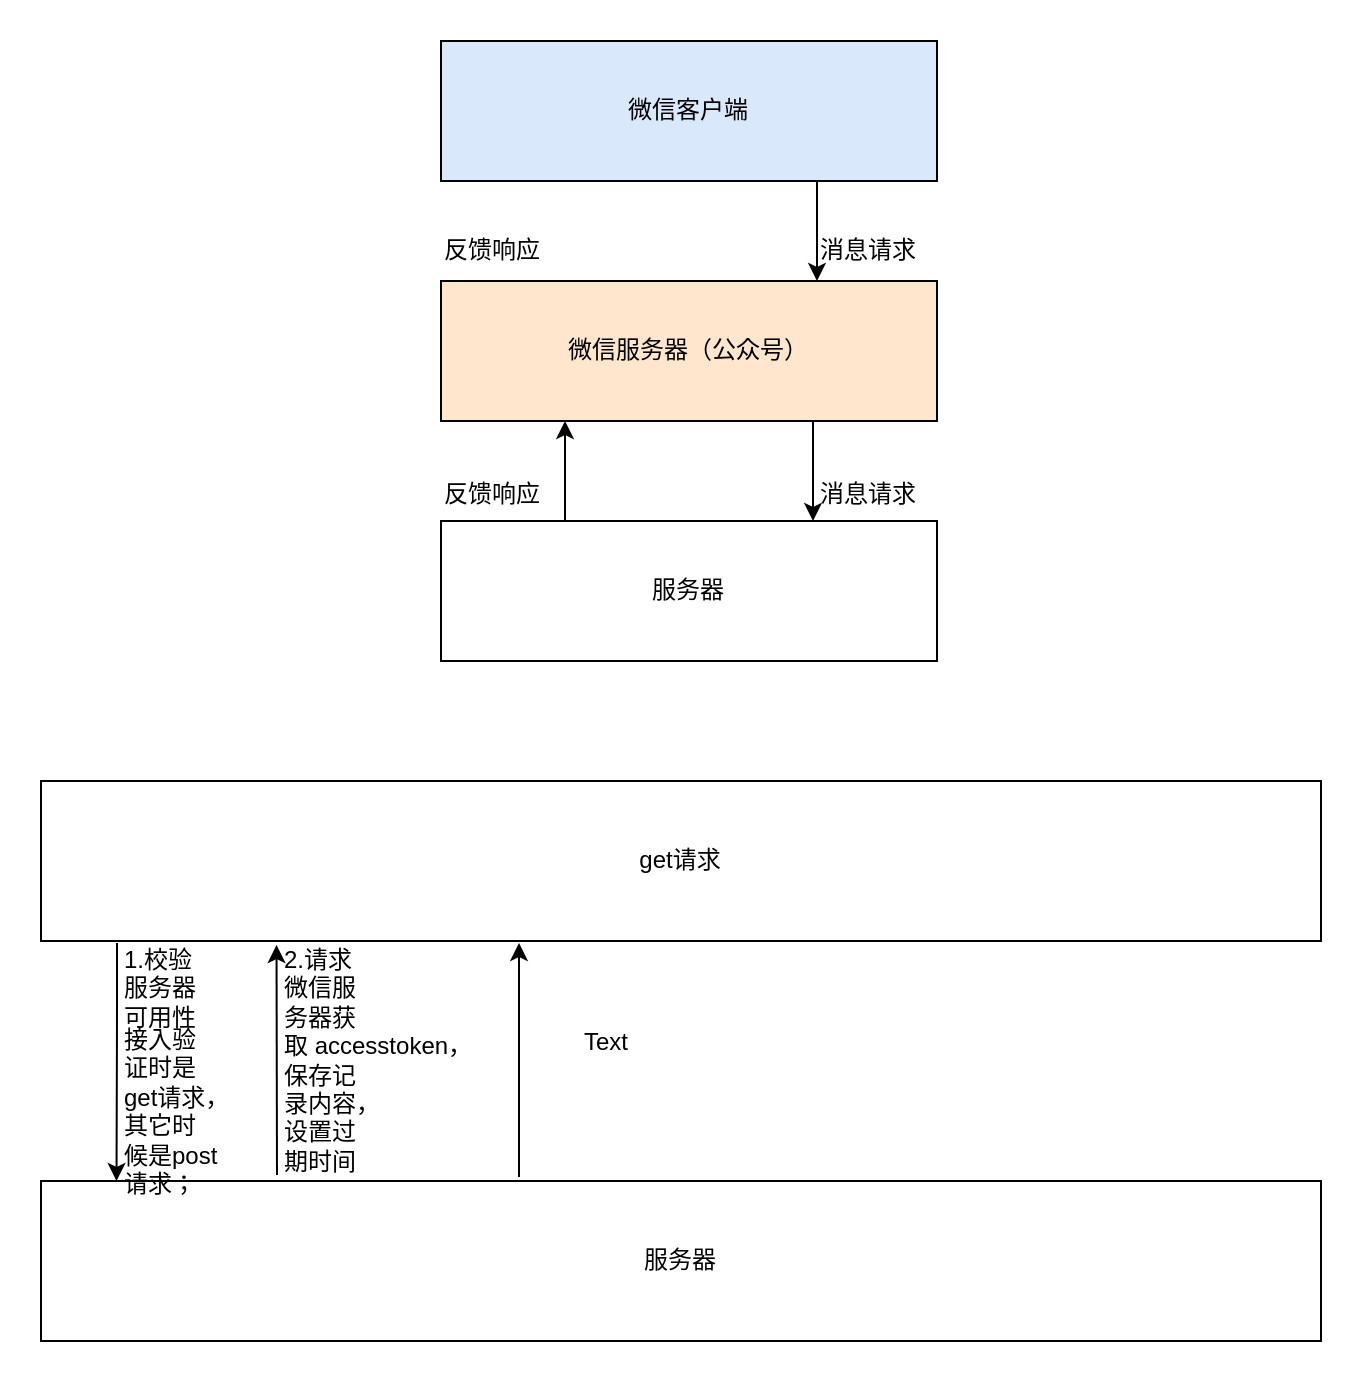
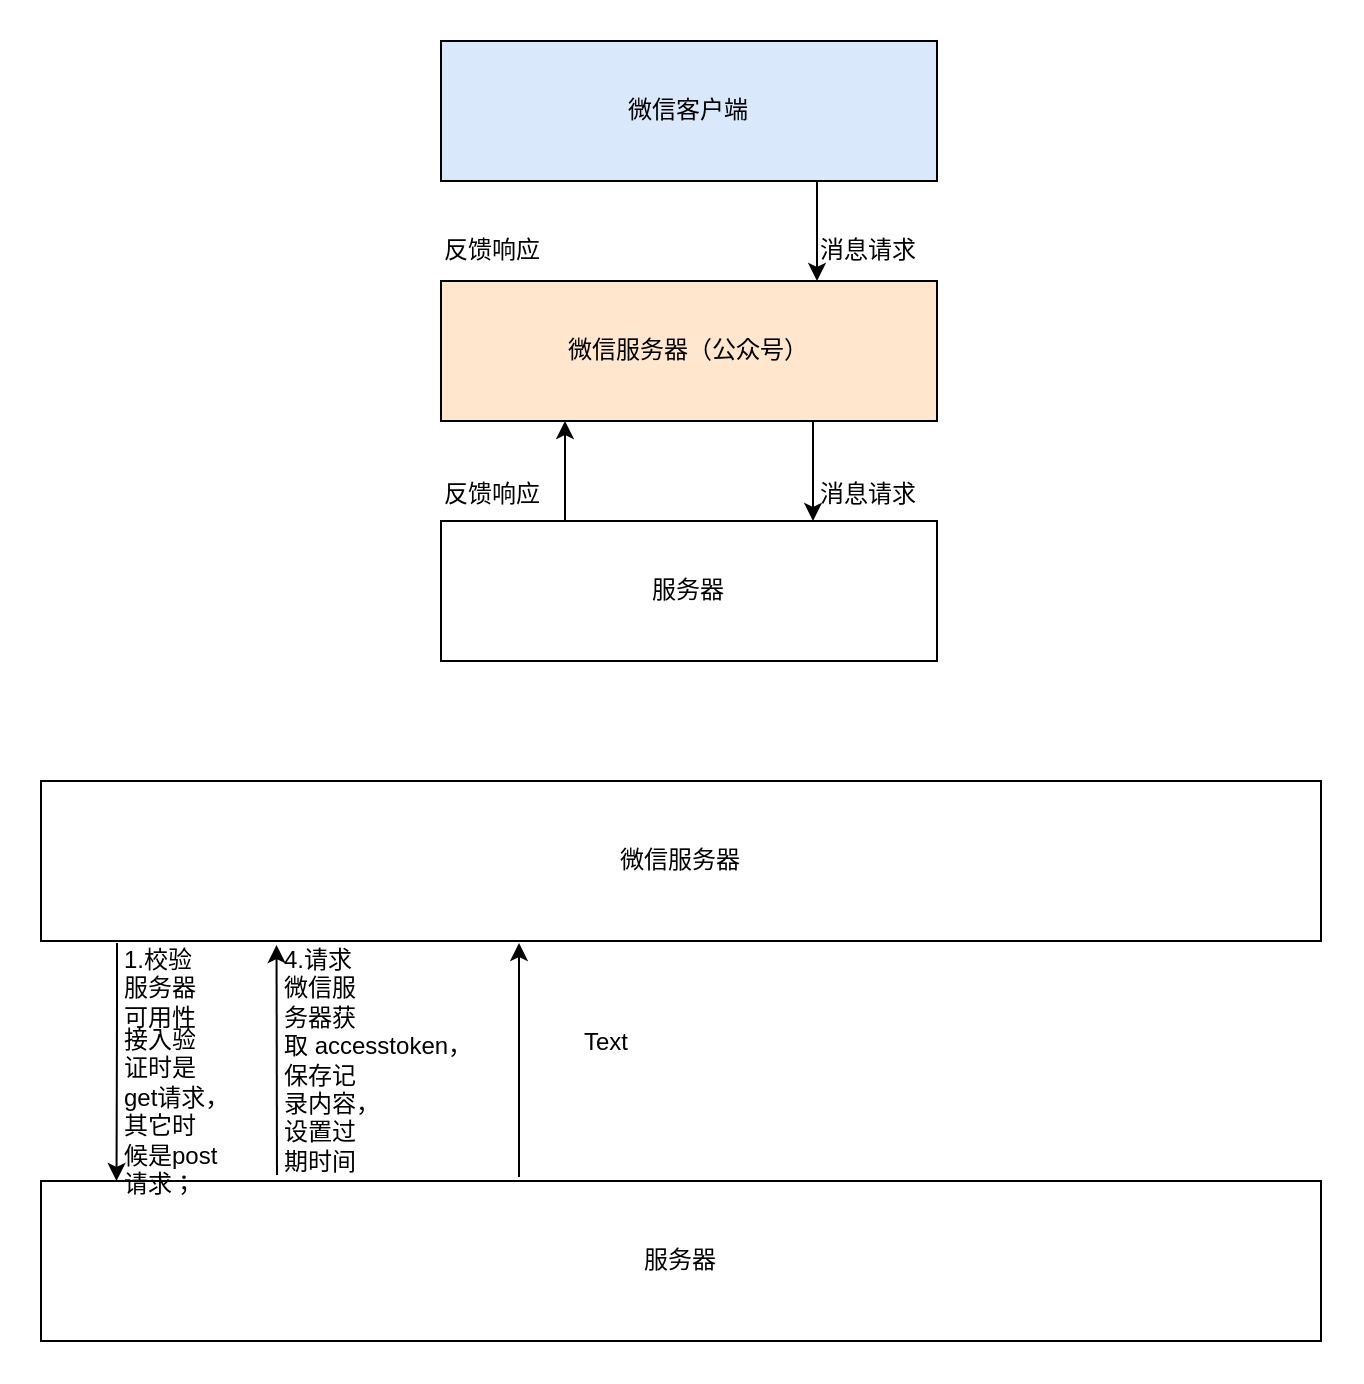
(681, 861) -> (681, 861)
(387, 1062) -> (387, 1062)
